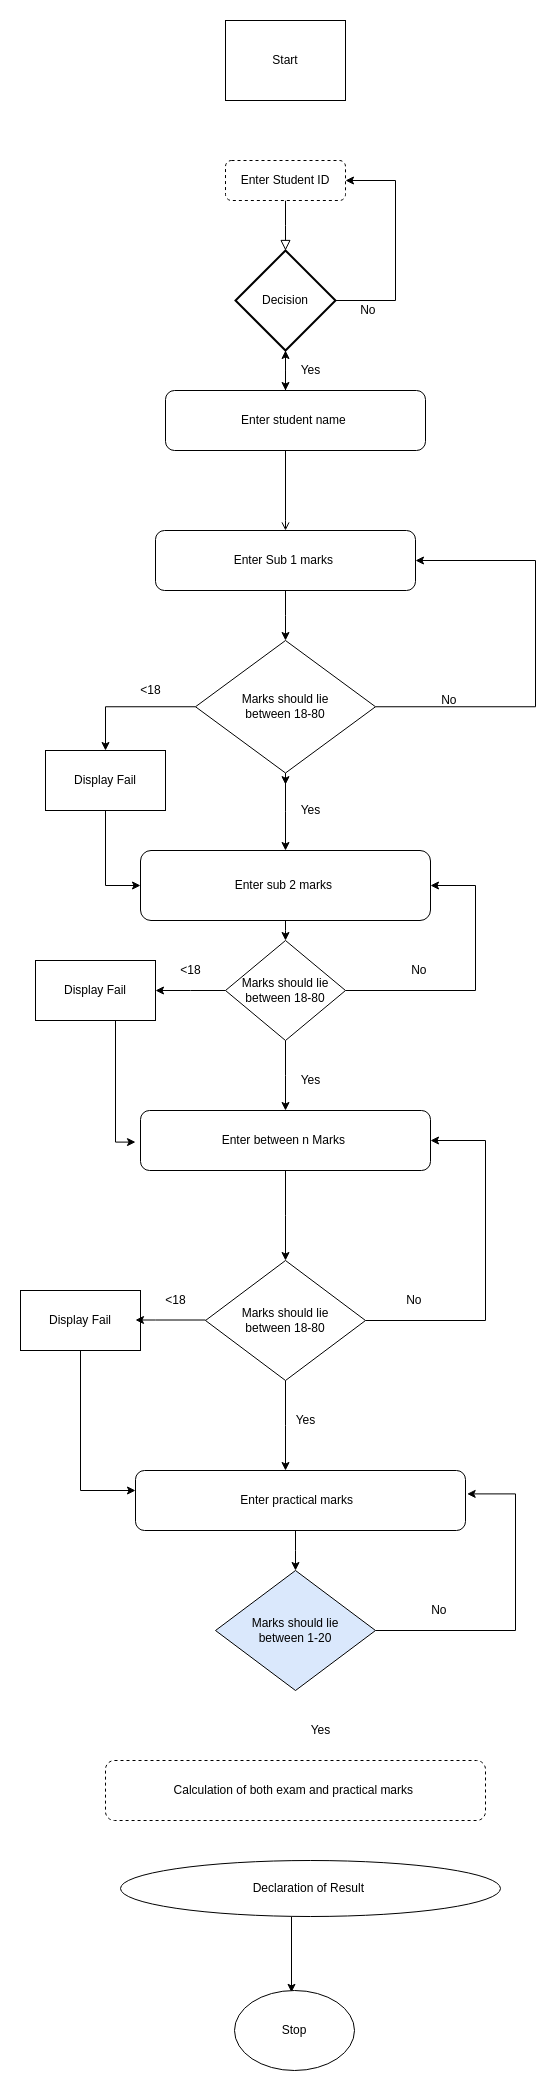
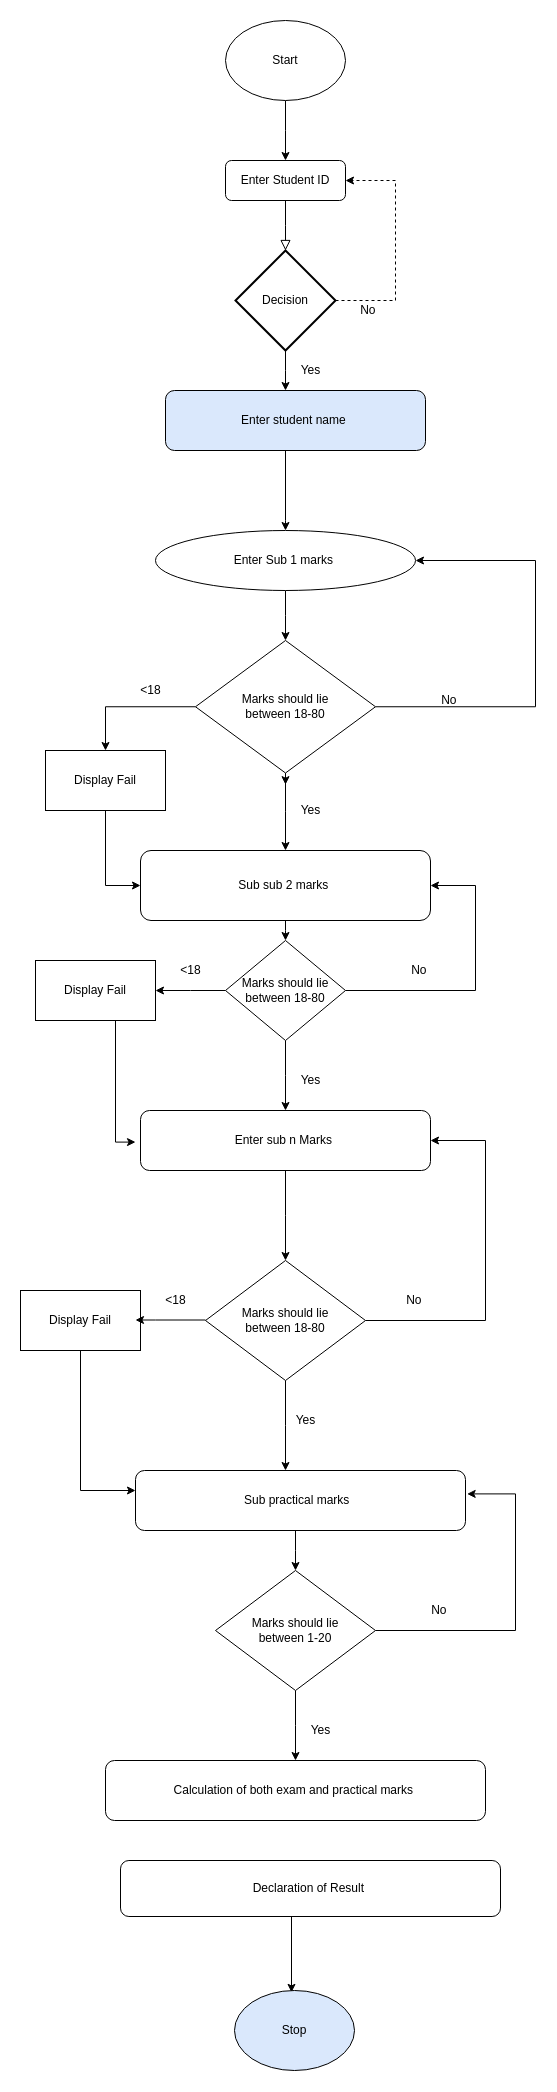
(286, 61) -> (286, 61)
none -> (286, 127)
(286, 181) -> (286, 181)
(396, 250) -> (396, 250)
(286, 390) -> none
(296, 421) -> (296, 421)
(286, 523) -> (286, 522)
(286, 561) -> (286, 561)
(286, 886) -> (286, 886)
(286, 1141) -> (286, 1141)
(301, 1501) -> (301, 1501)
(296, 1631) -> (296, 1631)
none -> (296, 1722)
(296, 1791) -> (296, 1791)
(311, 1889) -> (311, 1889)
(295, 2031) -> (295, 2031)
